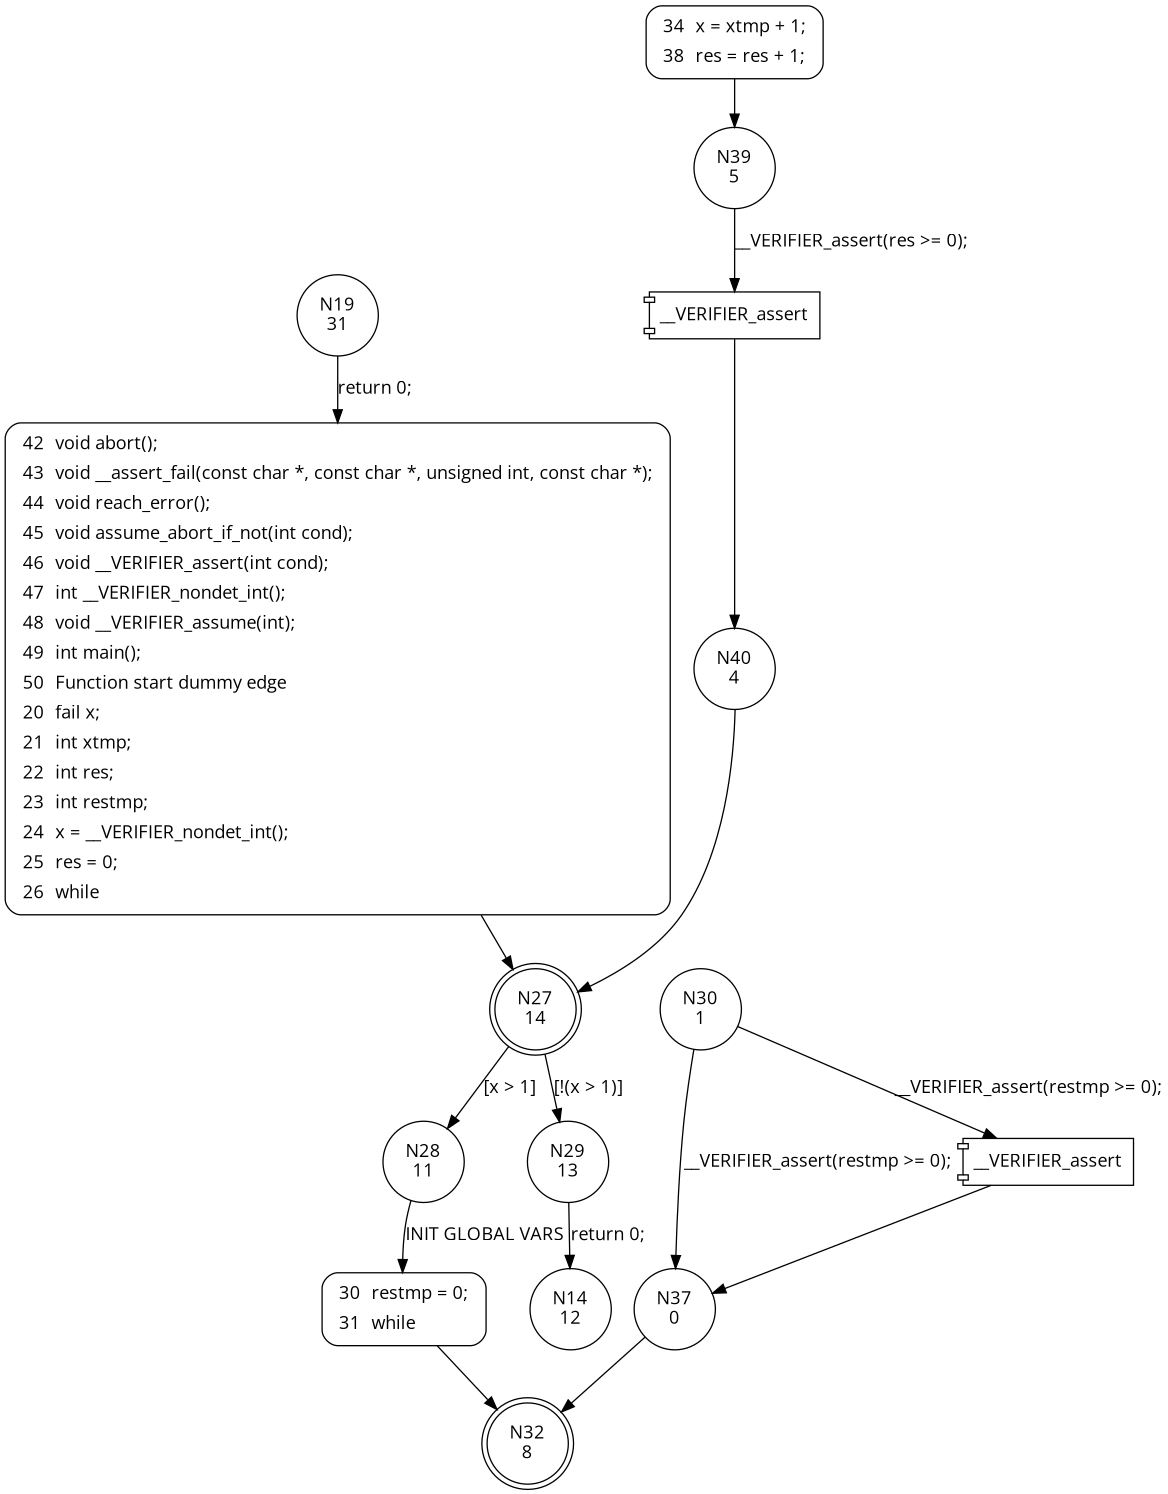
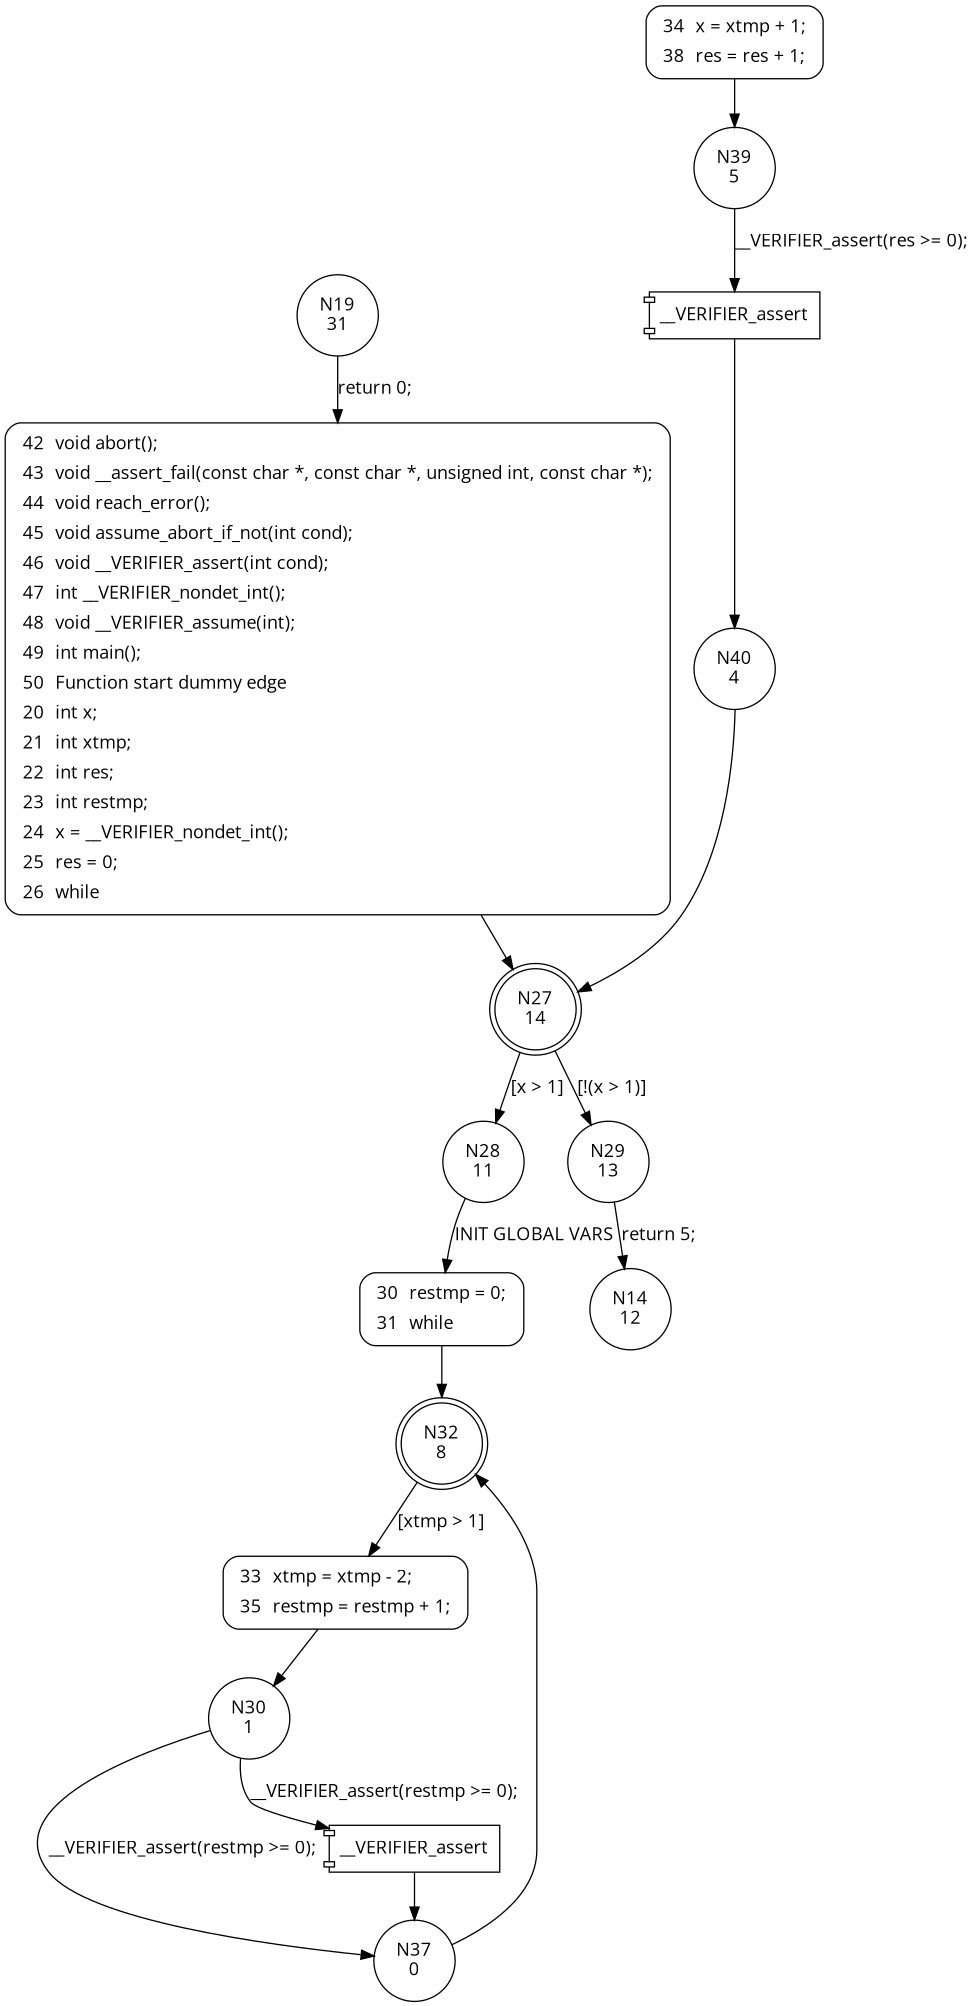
(78, 713) -> (77, 713)
(608, 1236) -> (659, 1236)
none -> (346, 1593)
